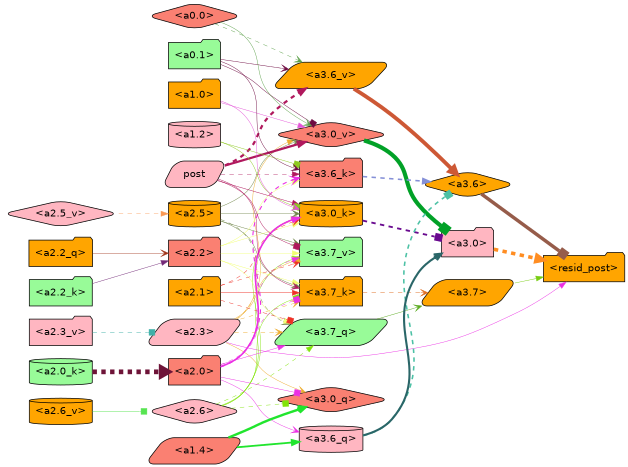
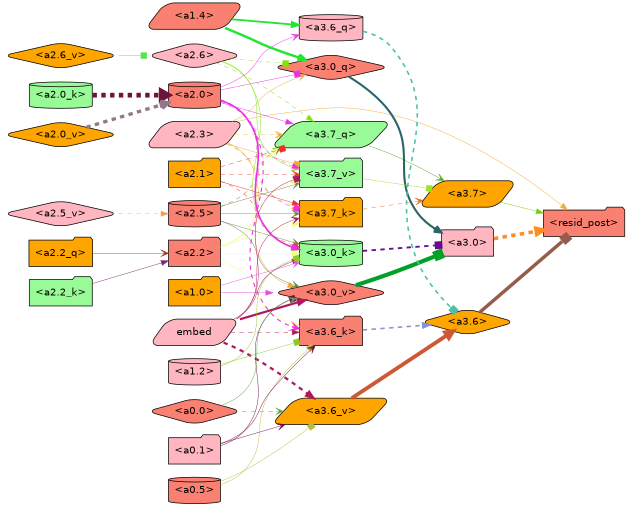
(195, 56) -> (195, 451)
none -> (61, 135)
(195, 174) -> (195, 332)
none -> (394, 183)
(195, 214) -> (195, 214)
(331, 214) -> (331, 253)
(584, 269) -> (584, 223)
(61, 332) -> none
(399, 351) -> (410, 120)
(257, 353) -> none
(408, 357) -> (403, 147)
(195, 372) -> (195, 95)
(61, 411) -> (61, 56)
none -> (195, 490)
